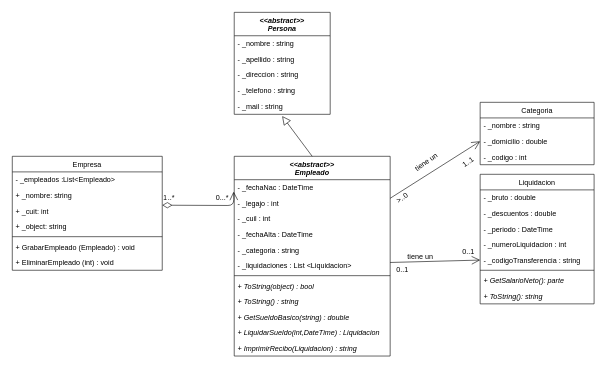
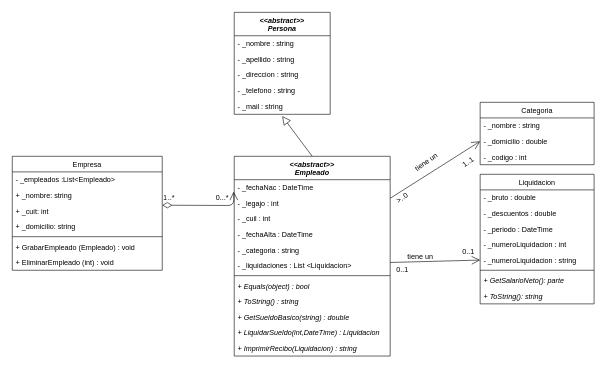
(46, 227) -> (48, 227)
(540, 260) -> (535, 260)
(282, 286) -> (278, 286)
